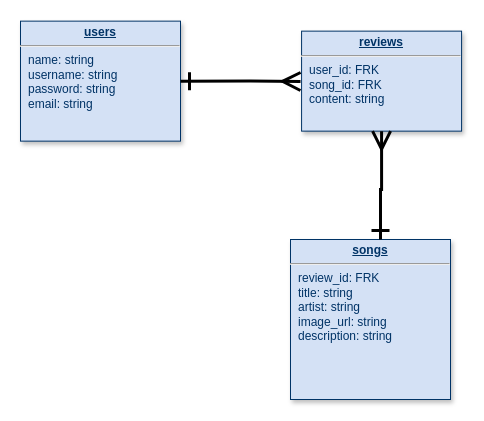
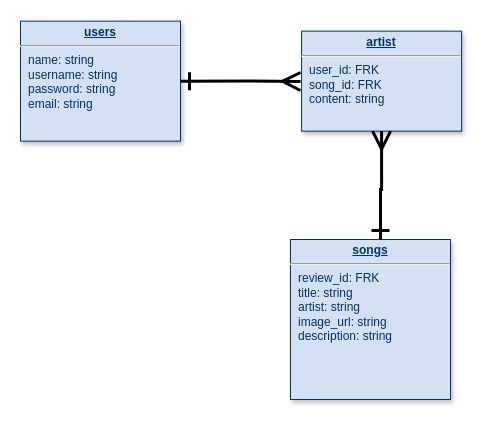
(347, 60) -> (347, 60)
